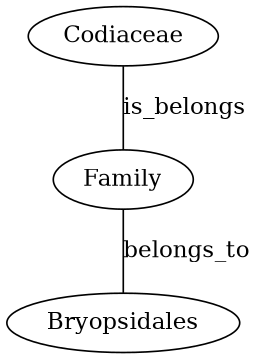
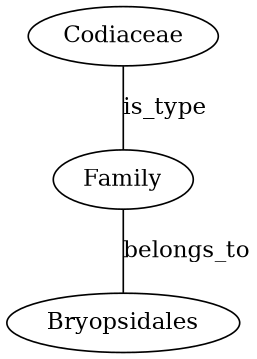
(185, 108) -> (165, 108)
